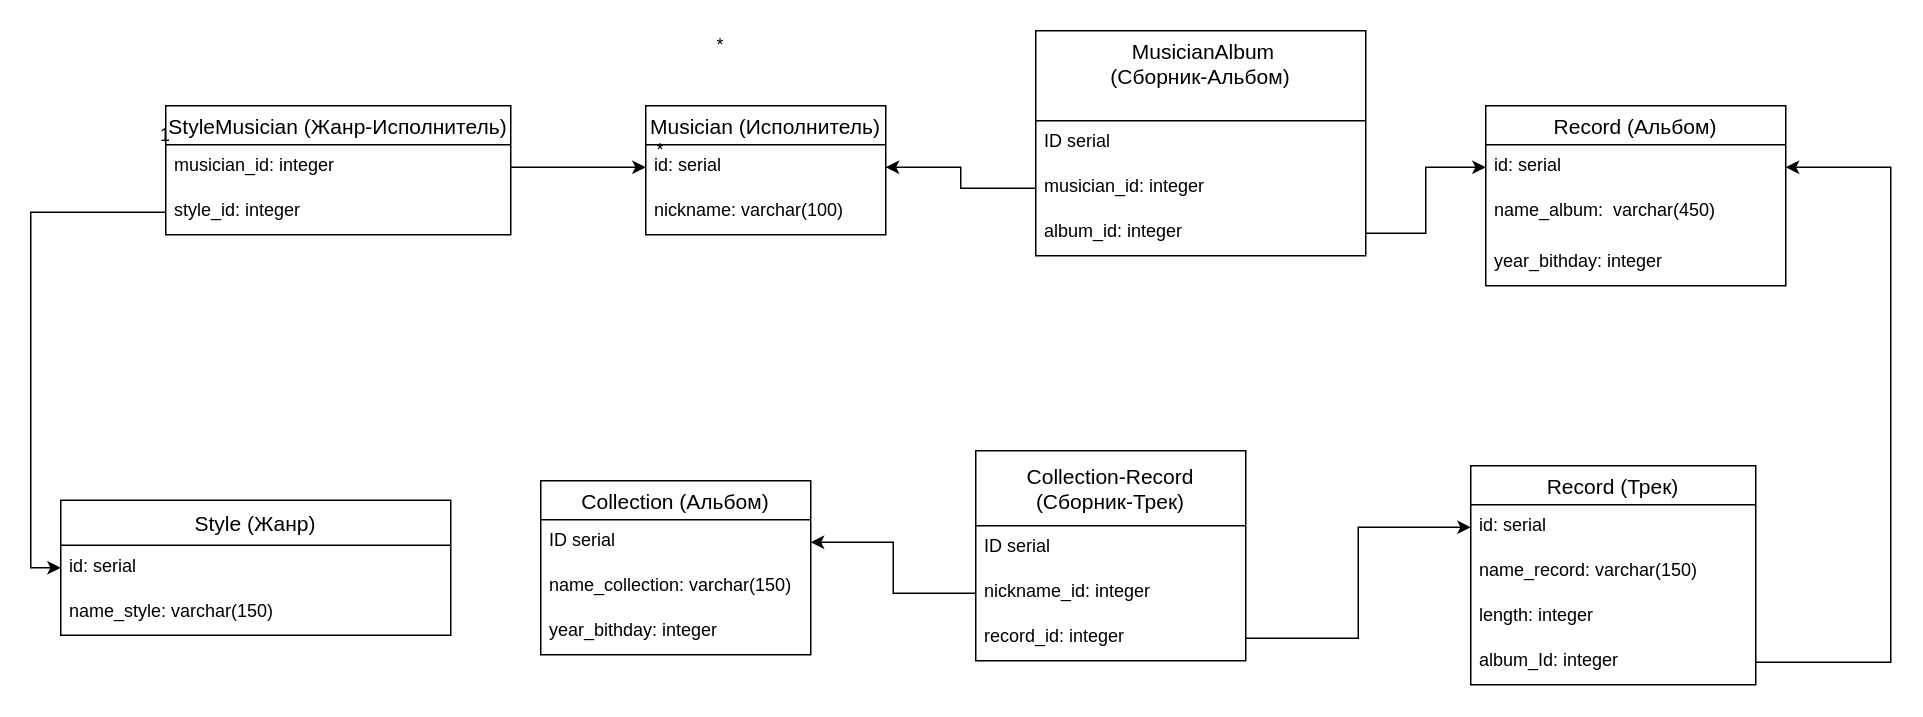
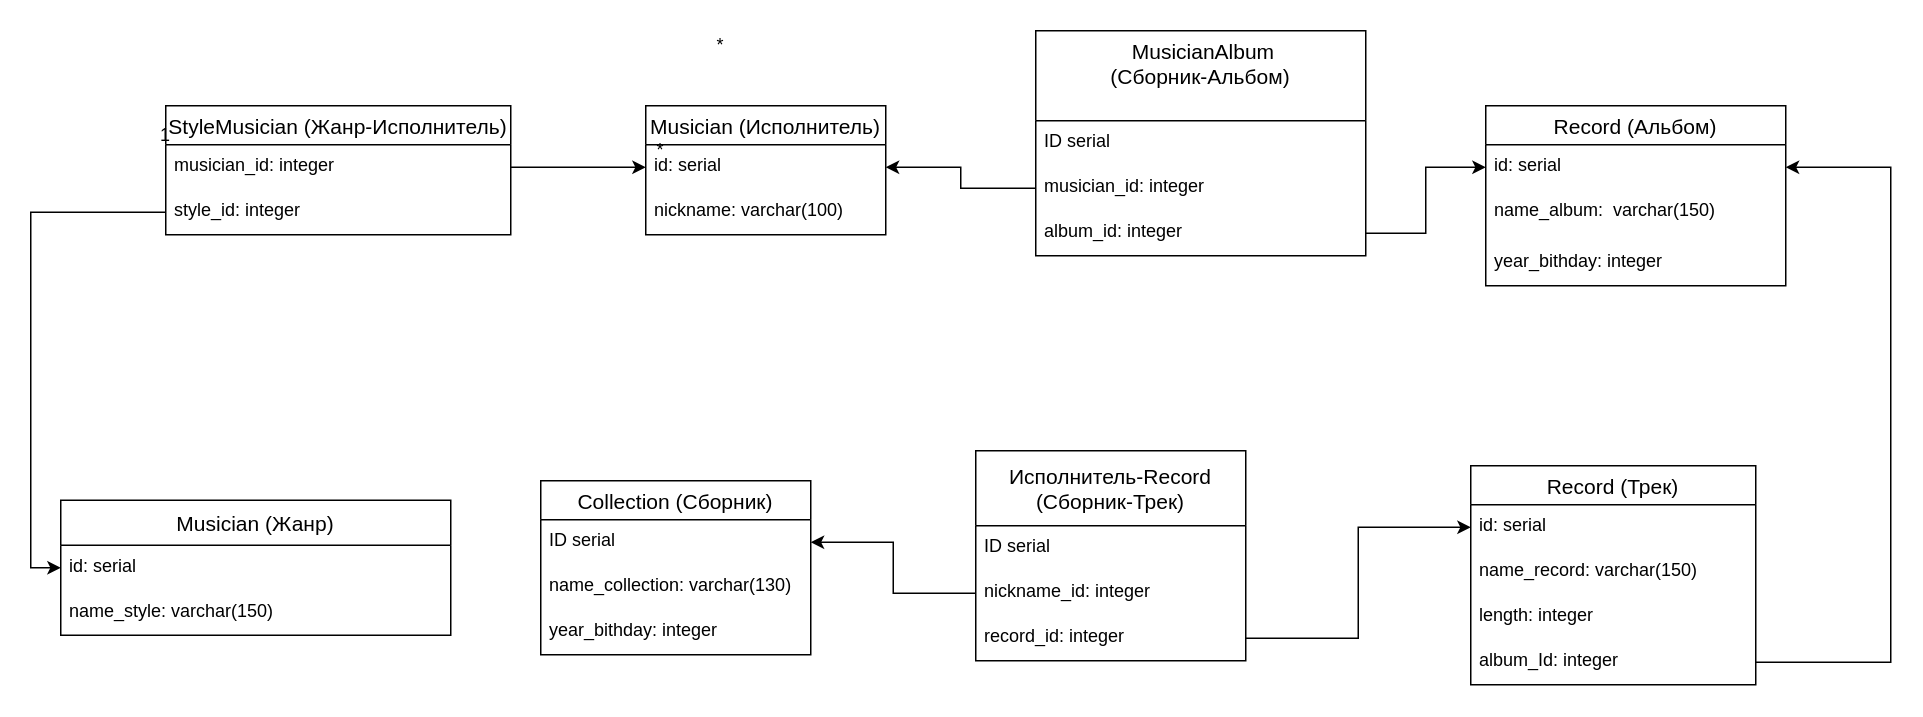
(1613, 210) -> (1613, 210)
(1110, 477) -> (1110, 477)
(675, 502) -> (675, 502)
(255, 524) -> (255, 524)
(683, 585) -> (683, 585)
